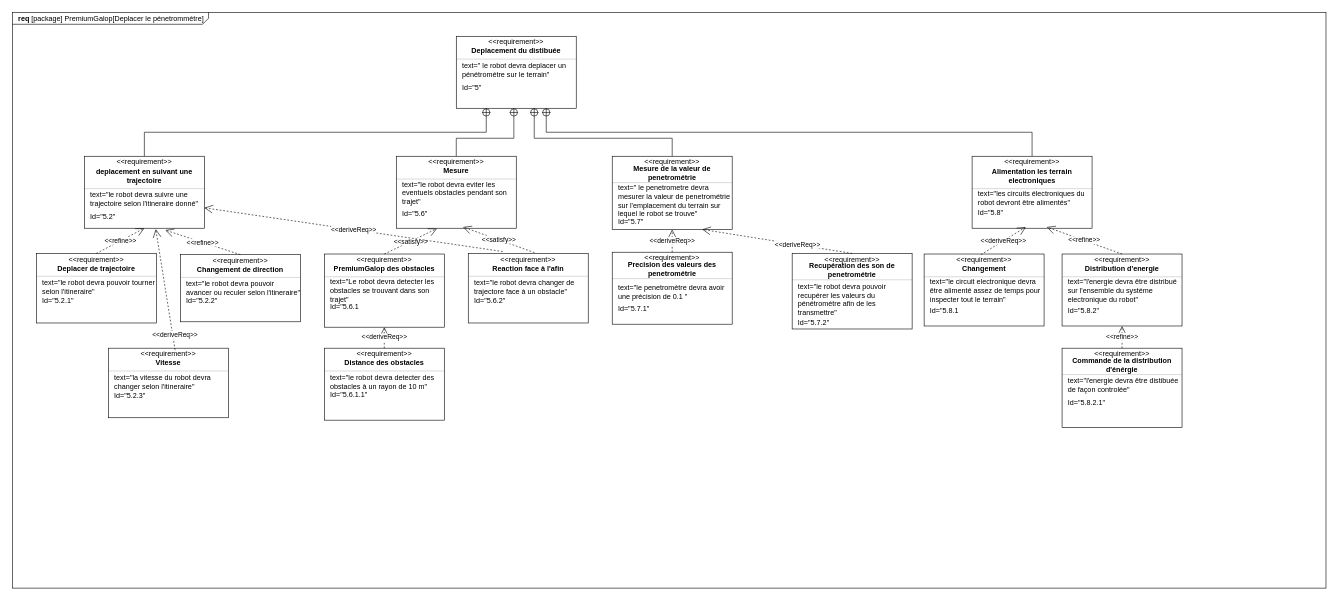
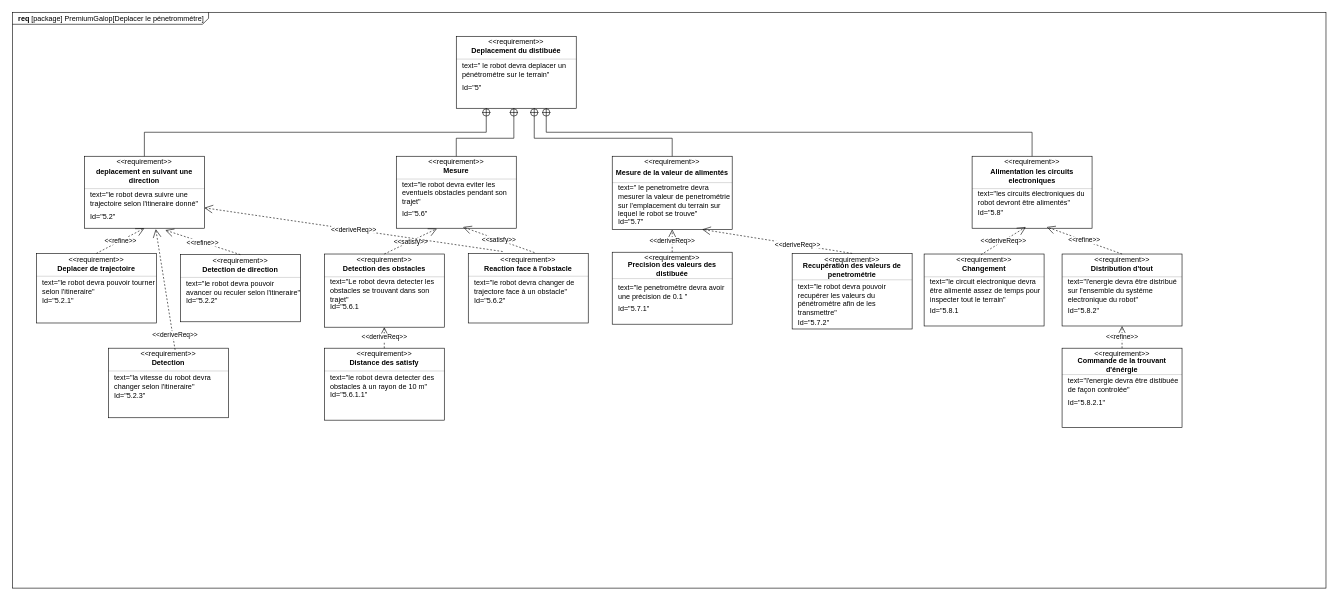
(672, 173) -> (672, 173)
(144, 176) -> (144, 176)
(1032, 176) -> (1032, 176)
(384, 269) -> (384, 269)
(528, 269) -> (528, 269)
(672, 269) -> (672, 269)
(1122, 269) -> (1122, 269)
(240, 270) -> (240, 270)
(852, 270) -> (852, 270)
(168, 363) -> (168, 363)
(384, 363) -> (384, 363)
(1122, 365) -> (1122, 365)
